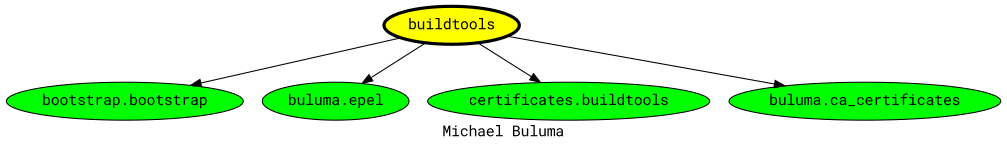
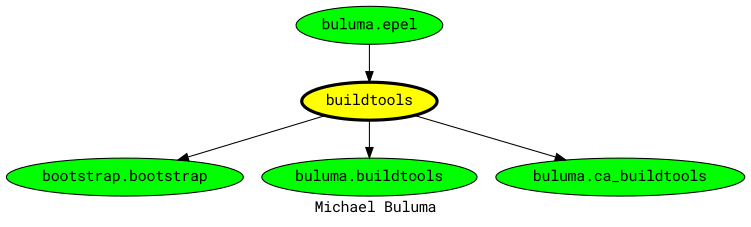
(399, 60) -> (369, 58)
(569, 101) -> (369, 177)
(865, 101) -> (620, 177)
